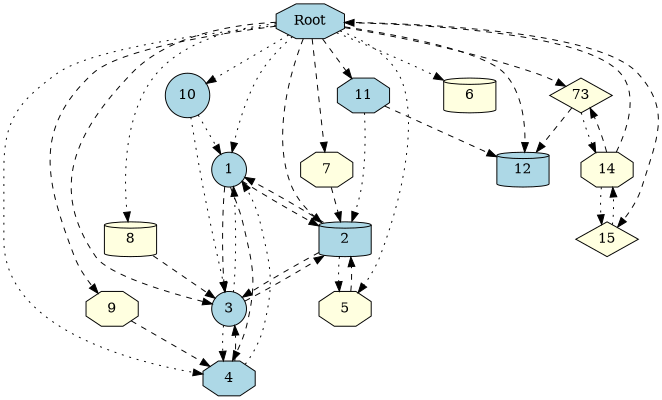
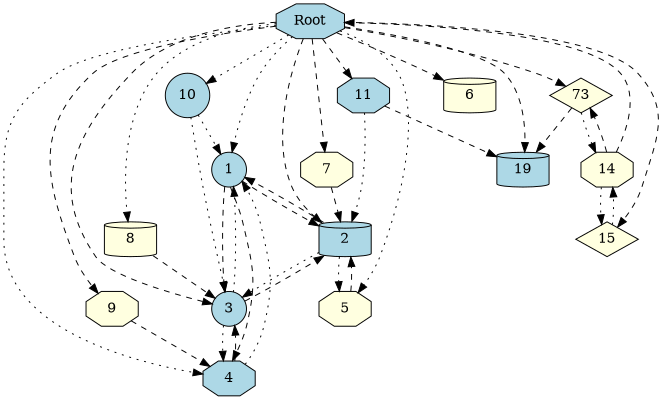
(393, 57) -> (393, 57)
(523, 170) -> (523, 170)
(284, 272) -> (284, 272)
